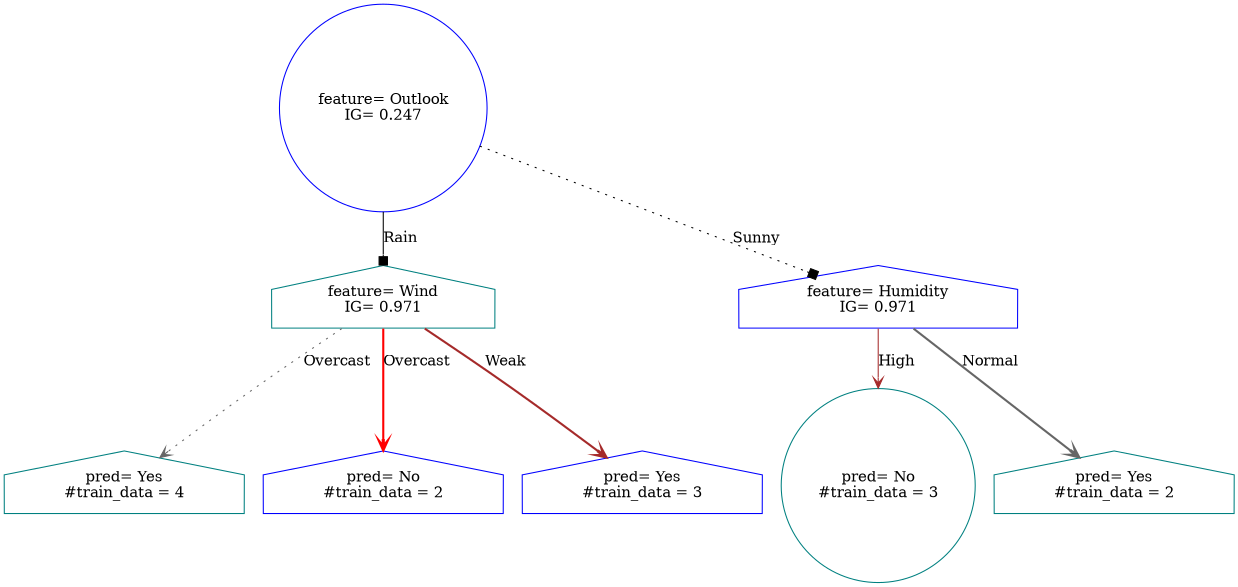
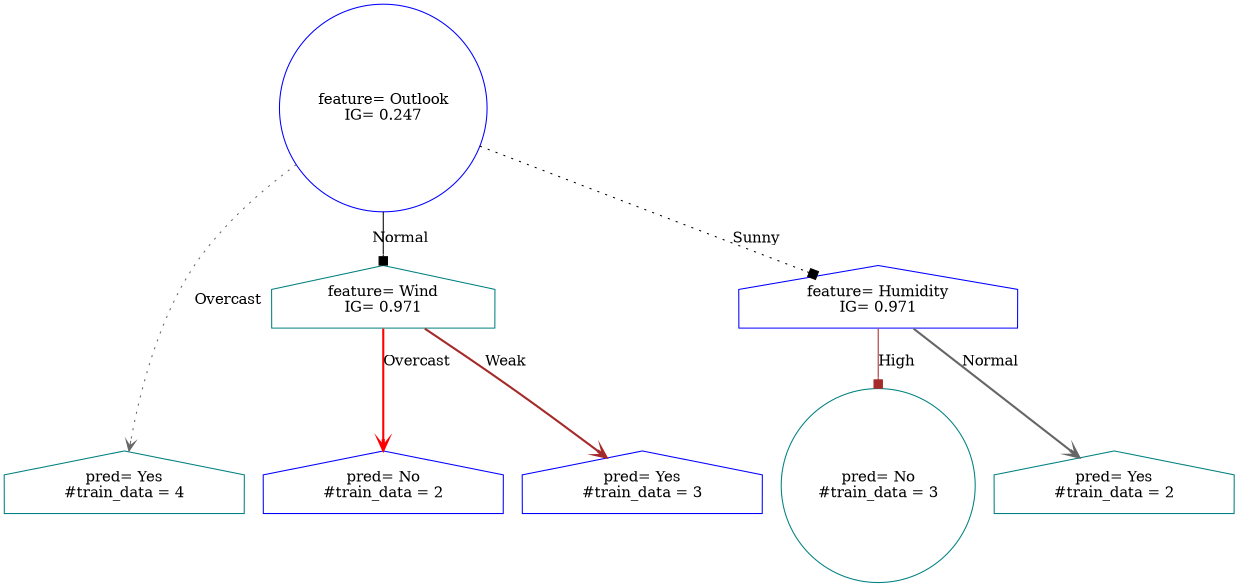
(401, 239) -> (401, 239)
(878, 353) -> (878, 353)
(254, 389) -> (183, 284)
